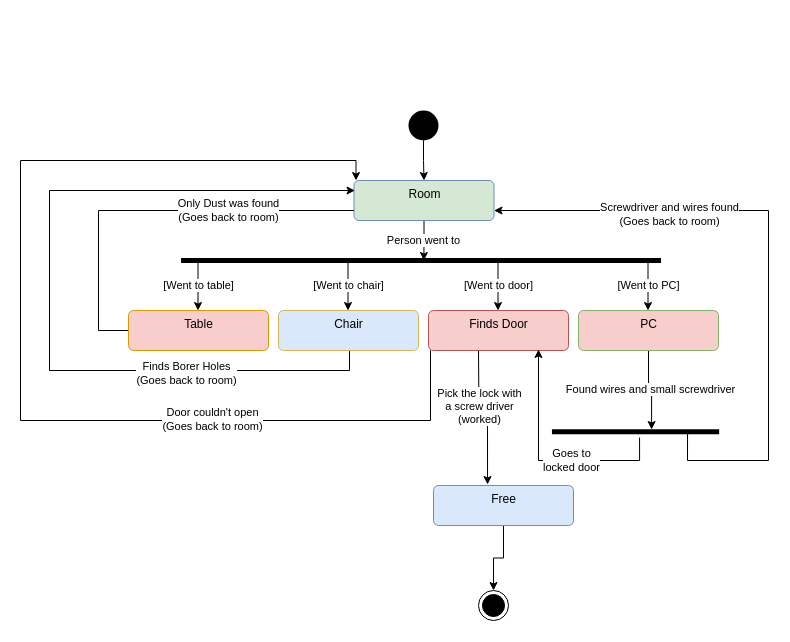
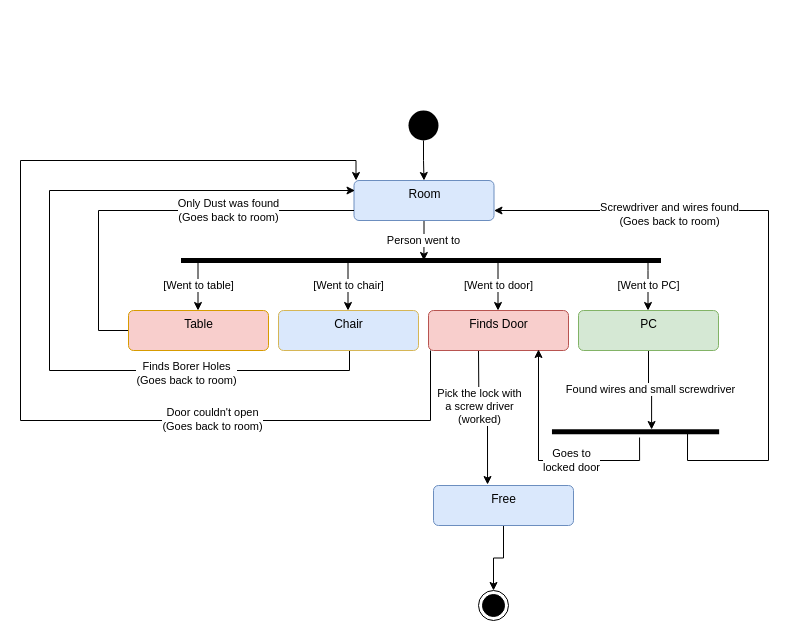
(424, 201) -> (424, 201)
(649, 331) -> (649, 331)
